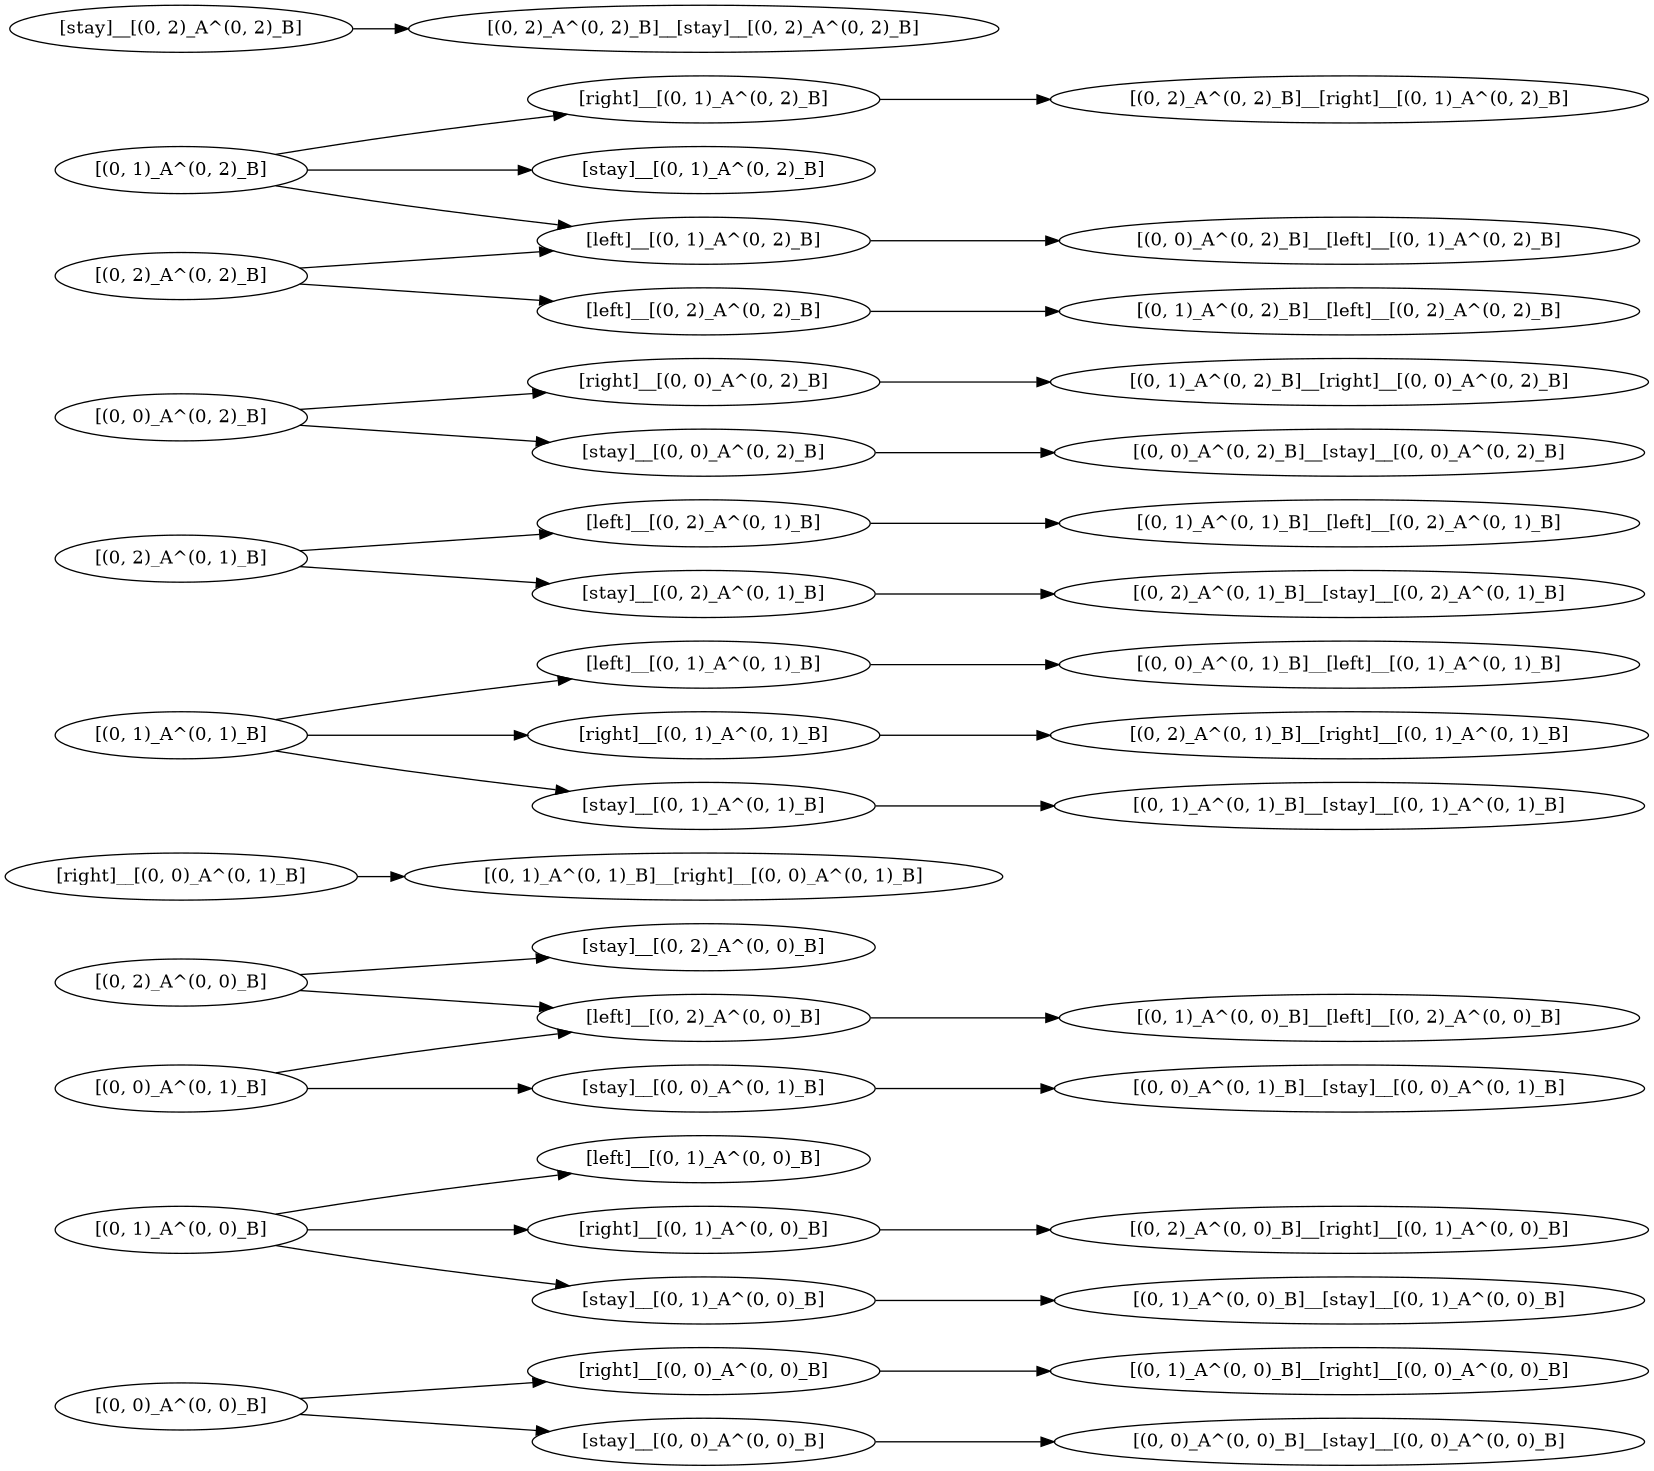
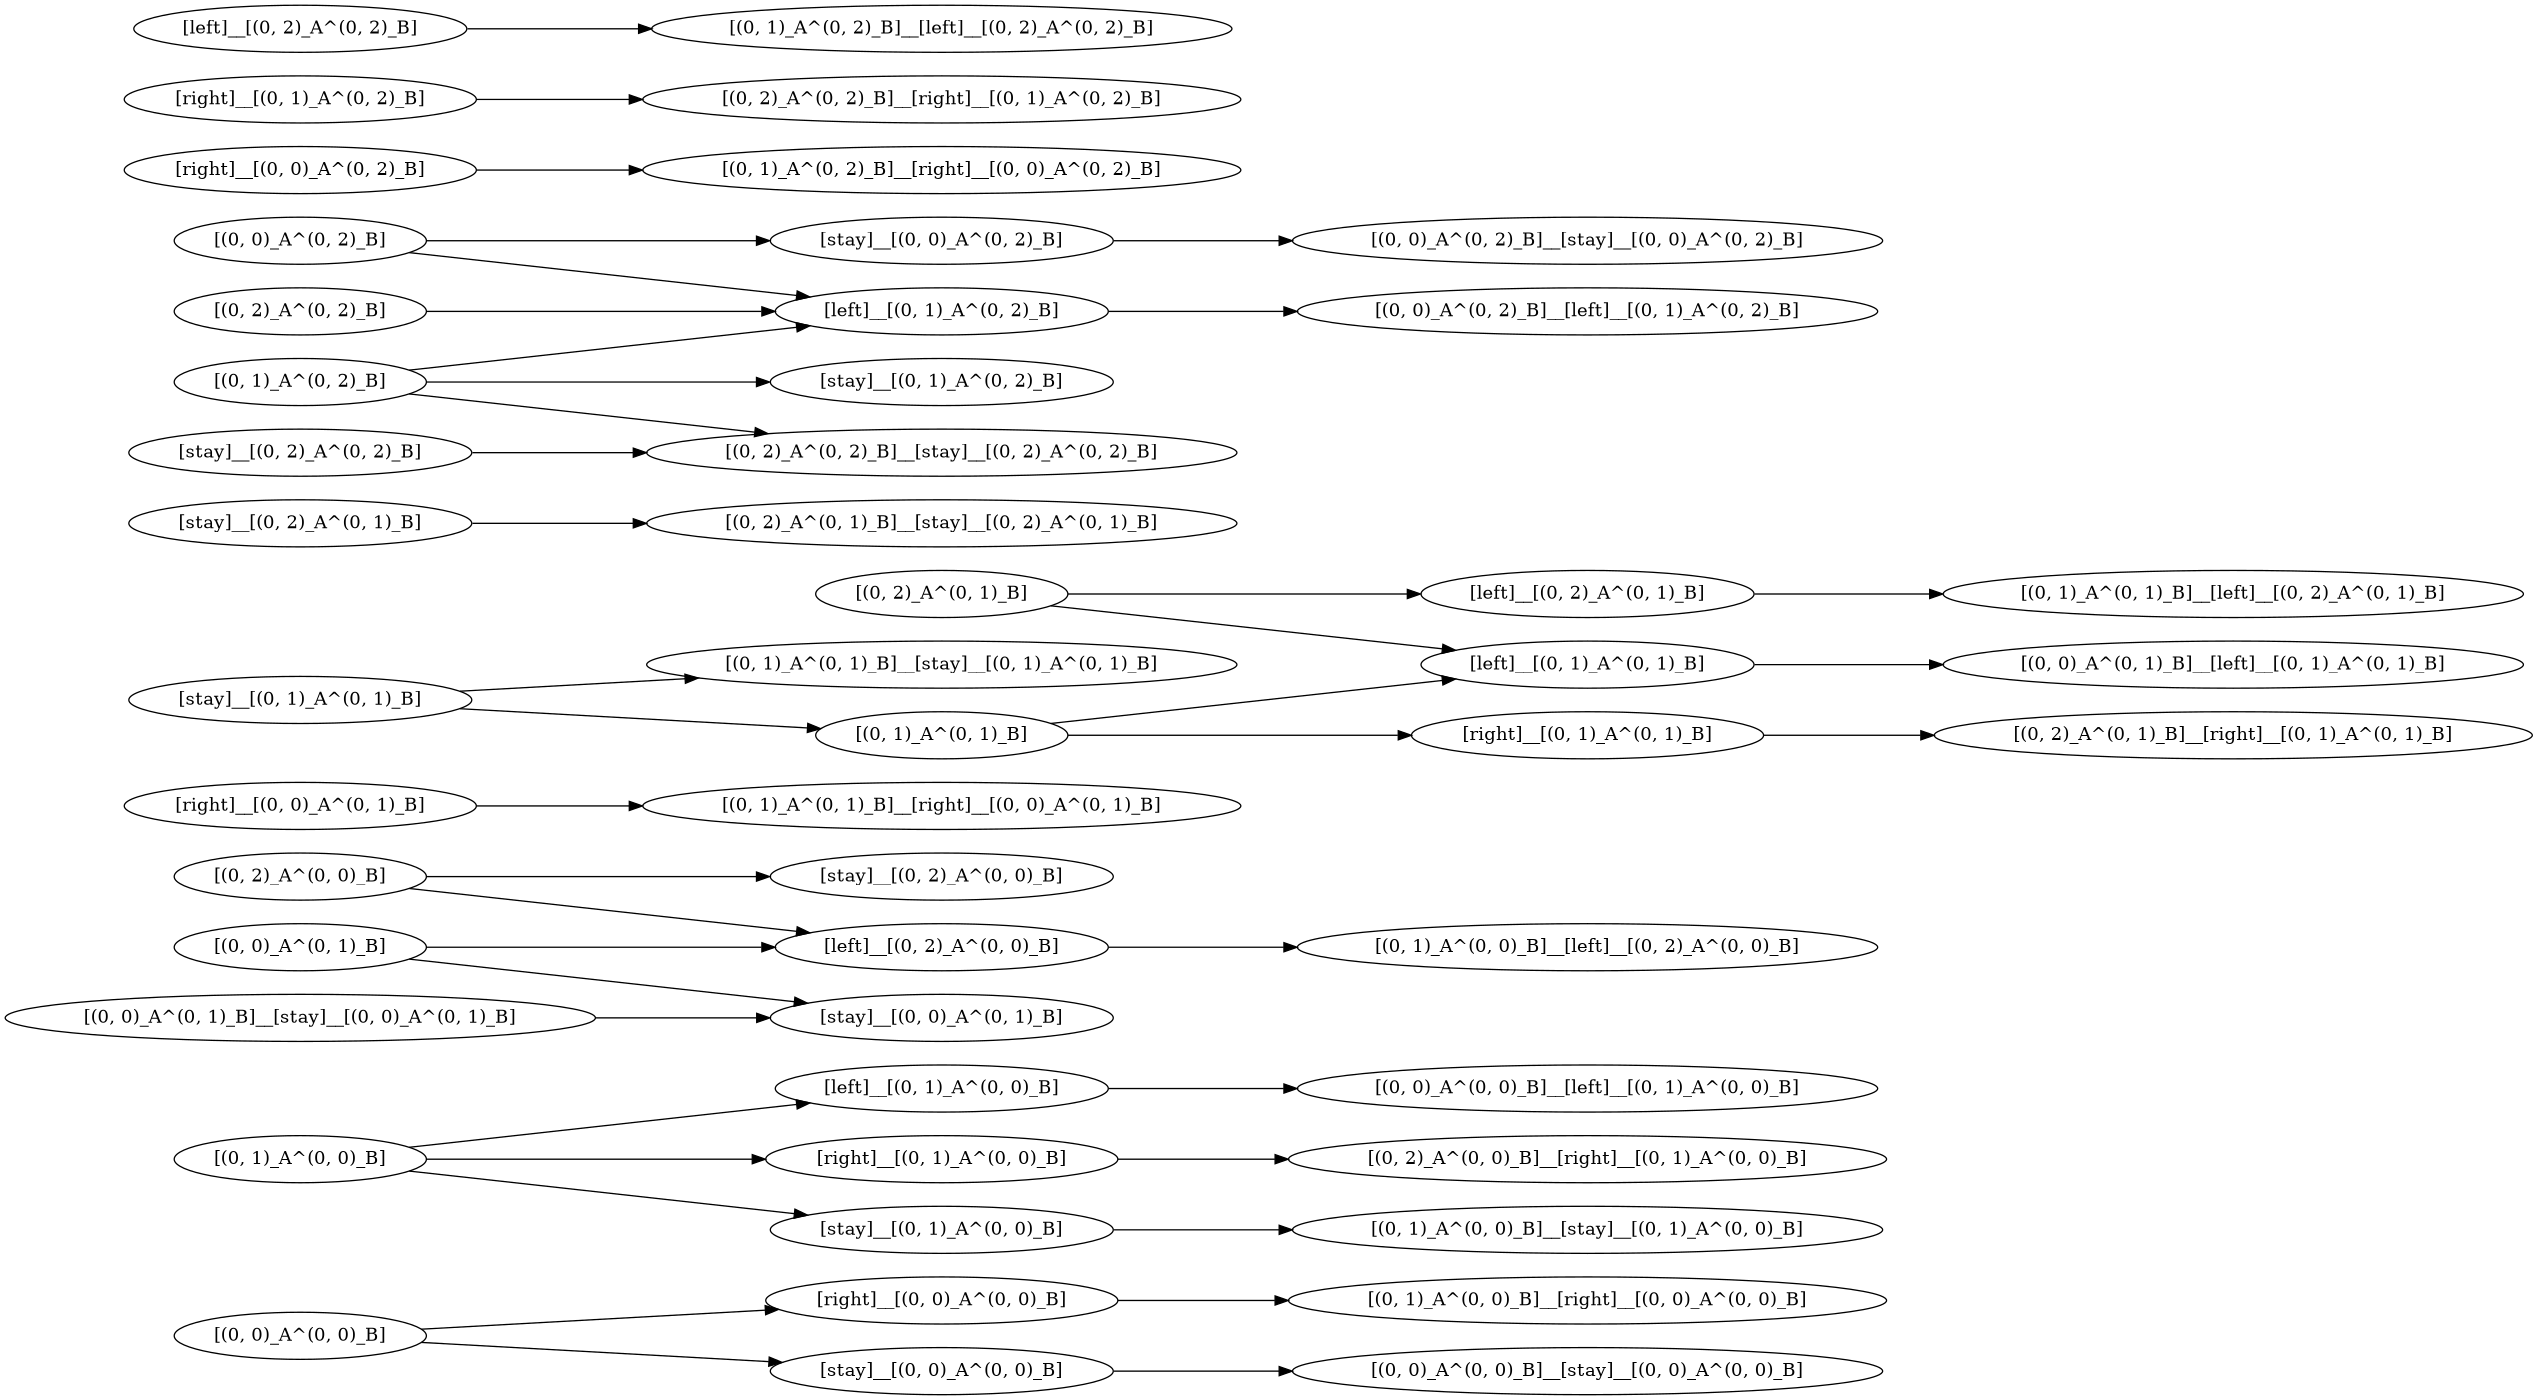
(414, 133) -> (582, 413)
(420, 292) -> none
(416, 401) -> (603, 274)
(418, 575) -> (1247, 627)
(415, 772) -> (634, 718)
(958, 1089) -> (676, 1018)
none -> (1588, 1089)
